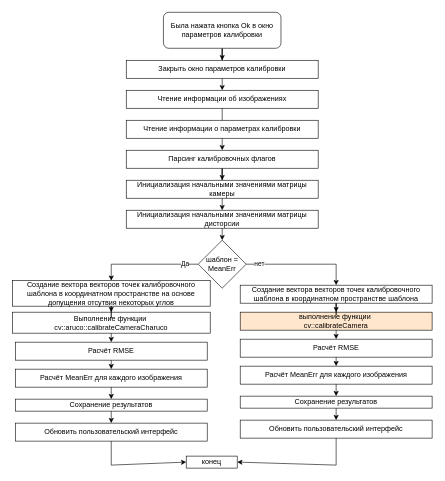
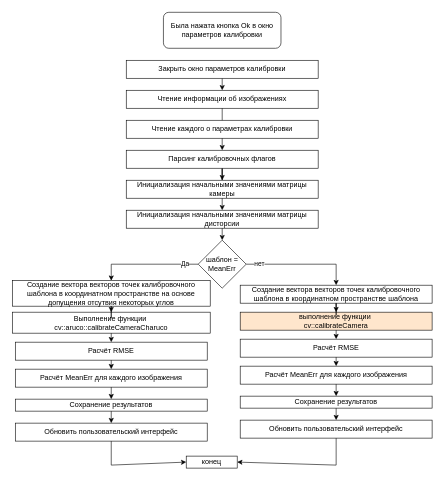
(222, 56) -> none
(222, 129) -> (222, 129)
